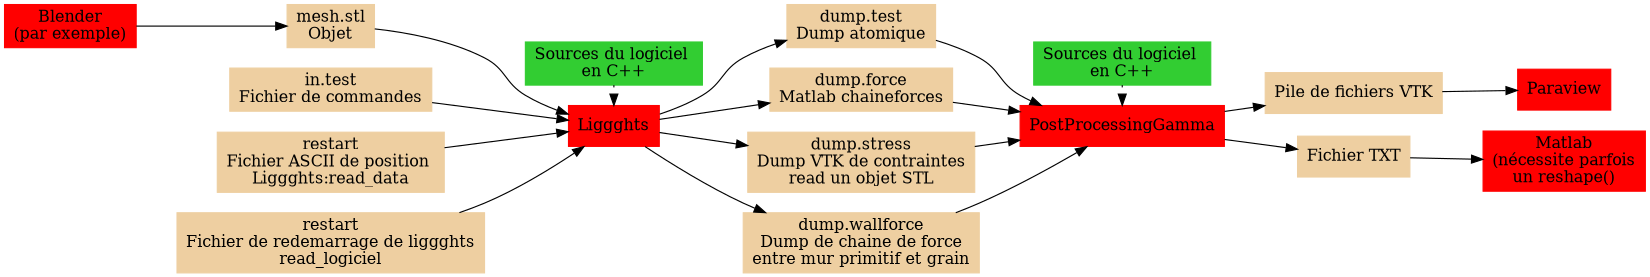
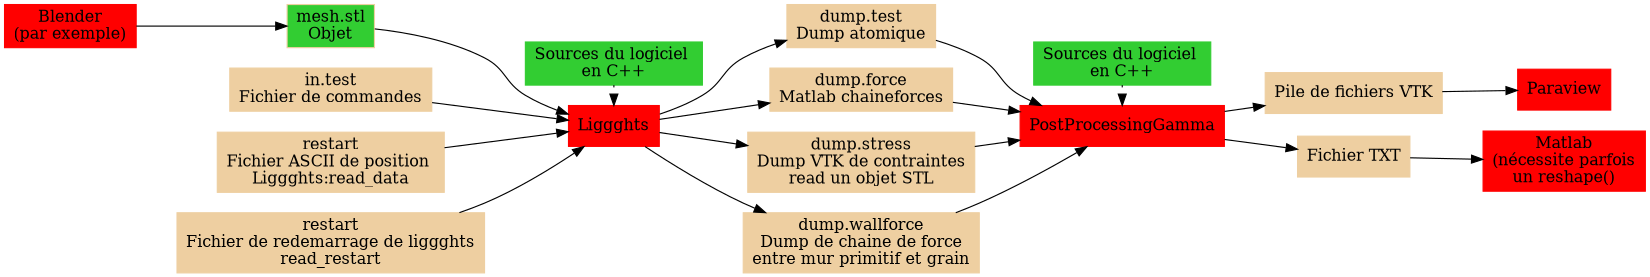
(331, 26) -> (331, 26)
(331, 243) -> (331, 243)
